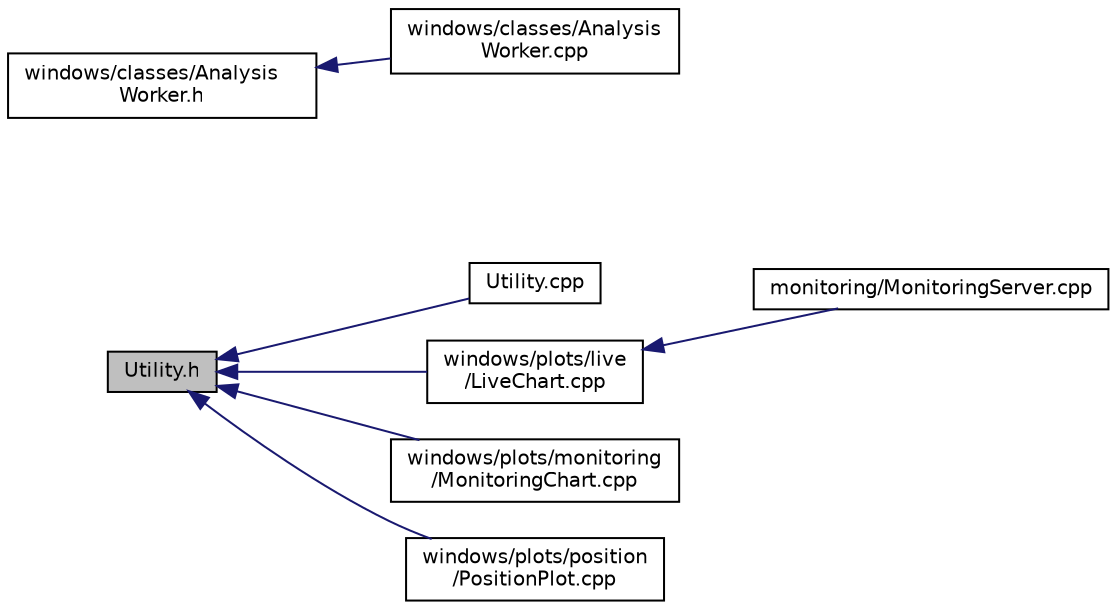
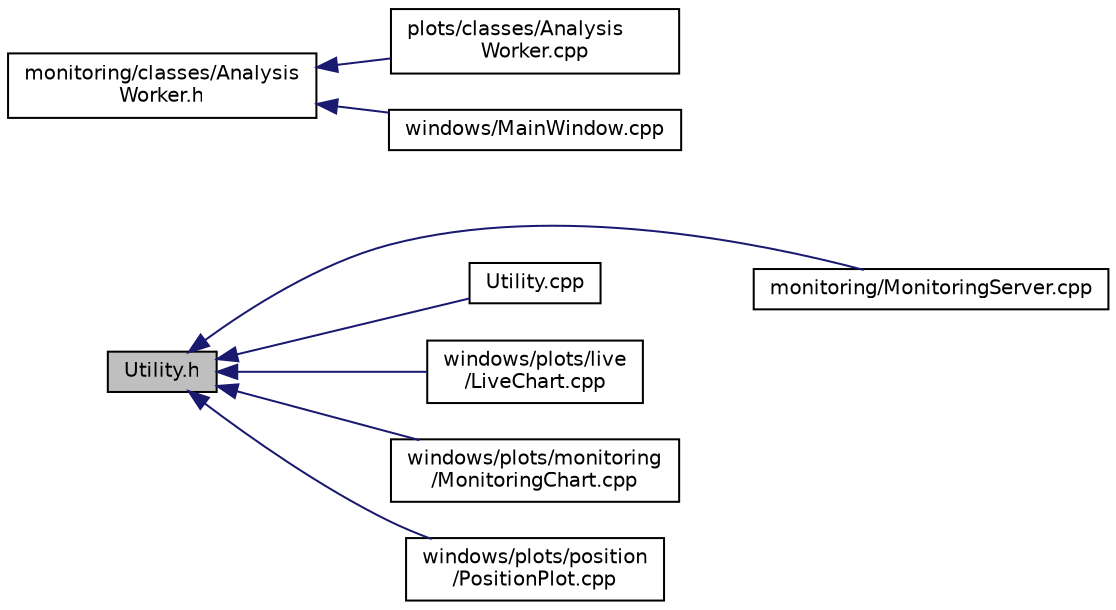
(535, 41) -> (535, 41)
(162, 86) -> (162, 86)
none -> (535, 130)
(751, 327) -> (524, 226)
